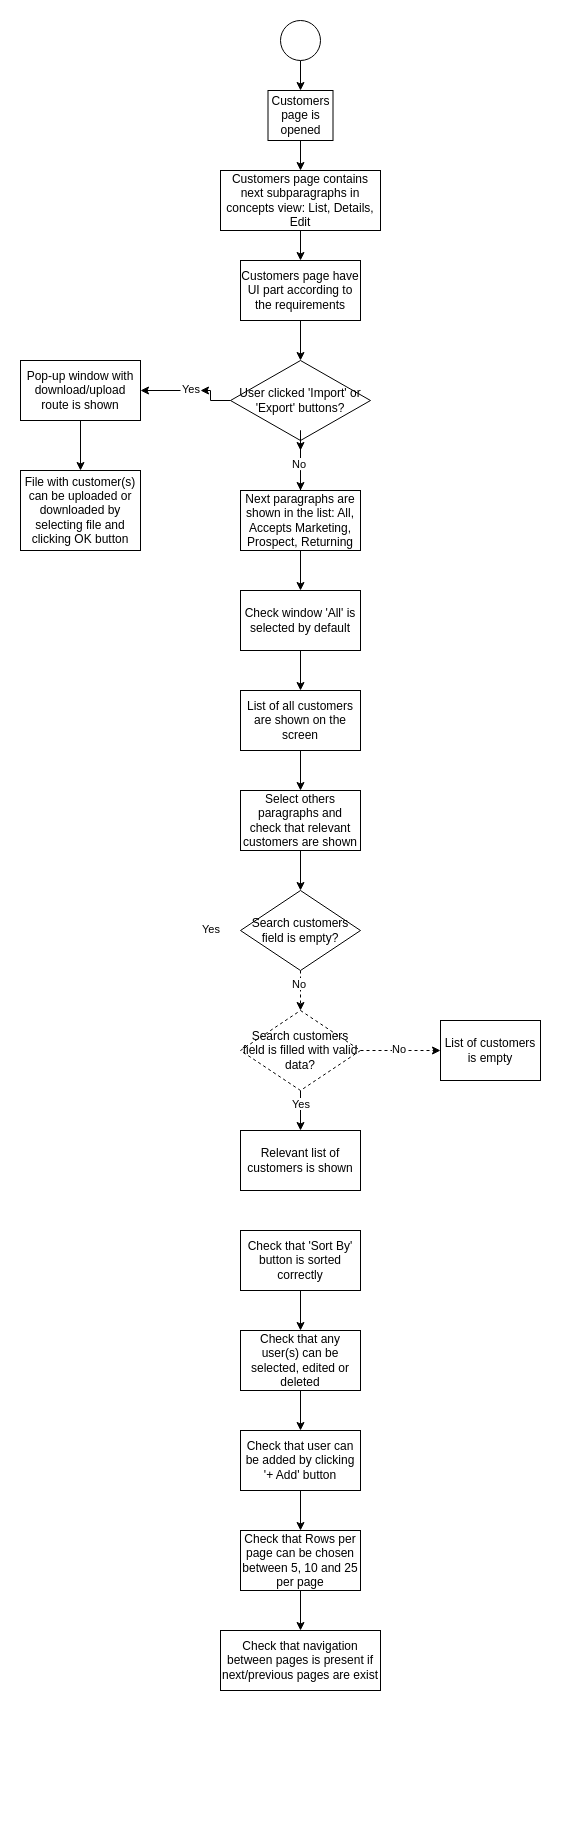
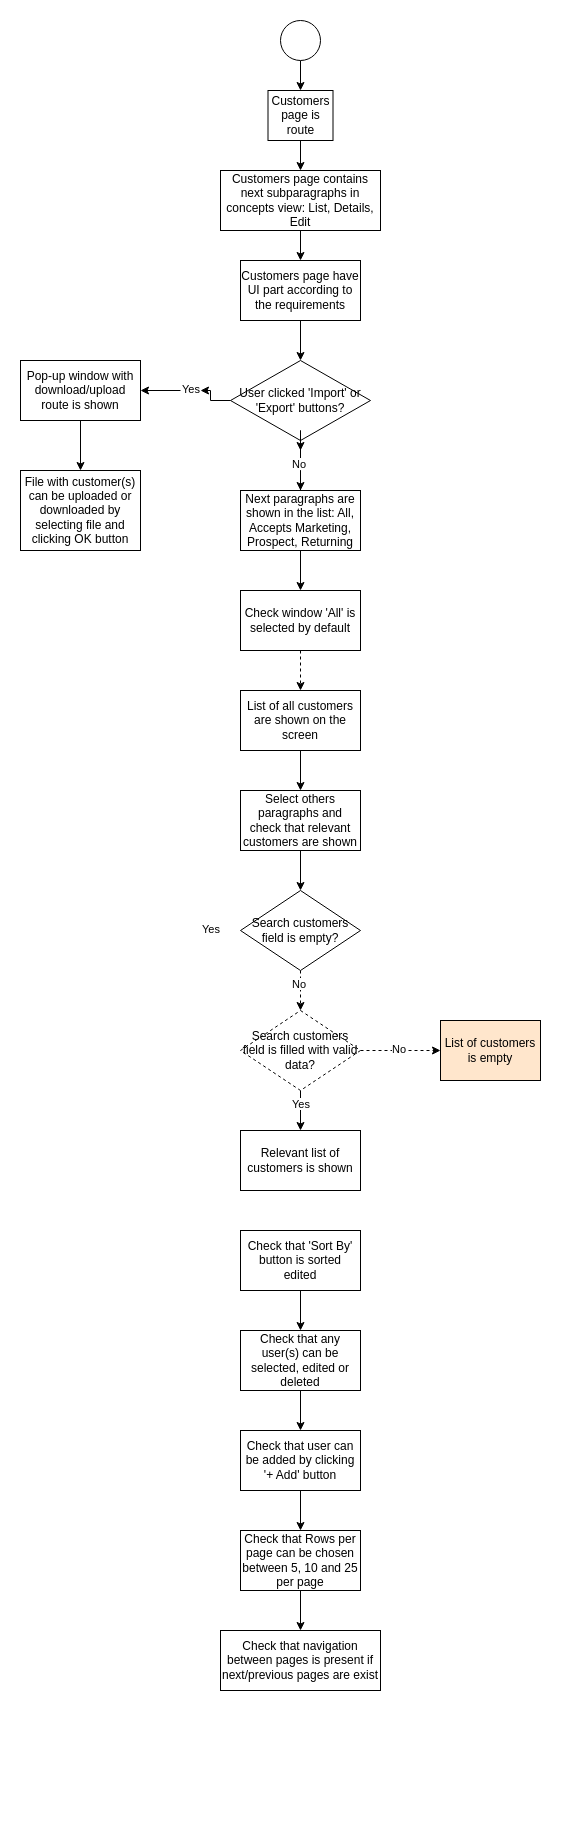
(301, 116) -> (301, 116)
(301, 667) -> (301, 667)
(491, 1051) -> (491, 1051)
(301, 1261) -> (301, 1261)
